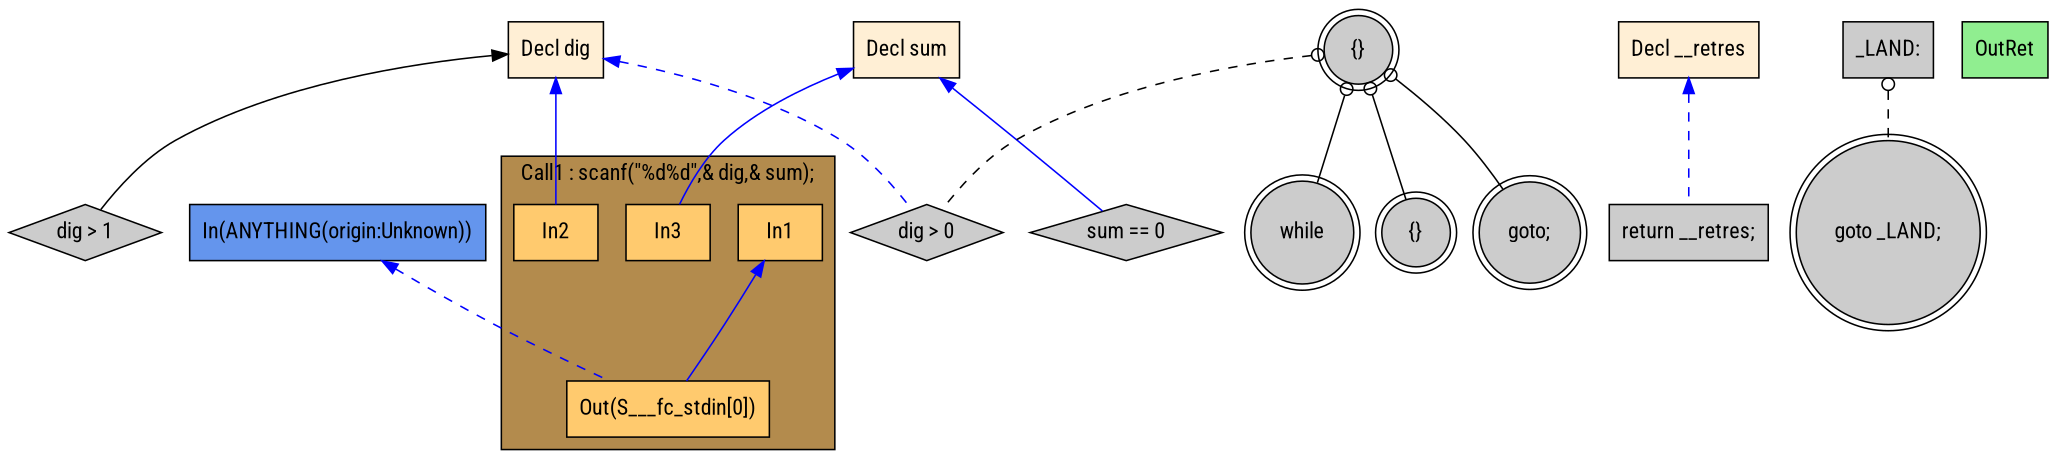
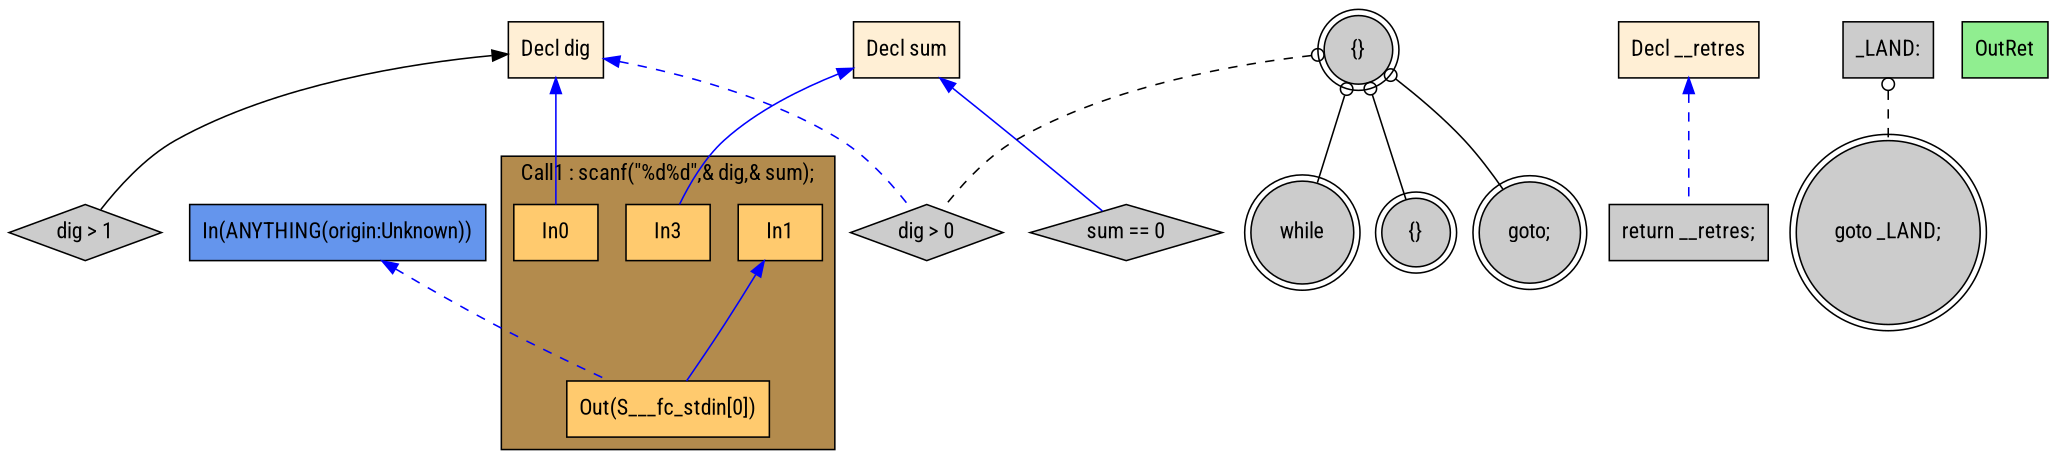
(556, 233) -> (556, 233)
